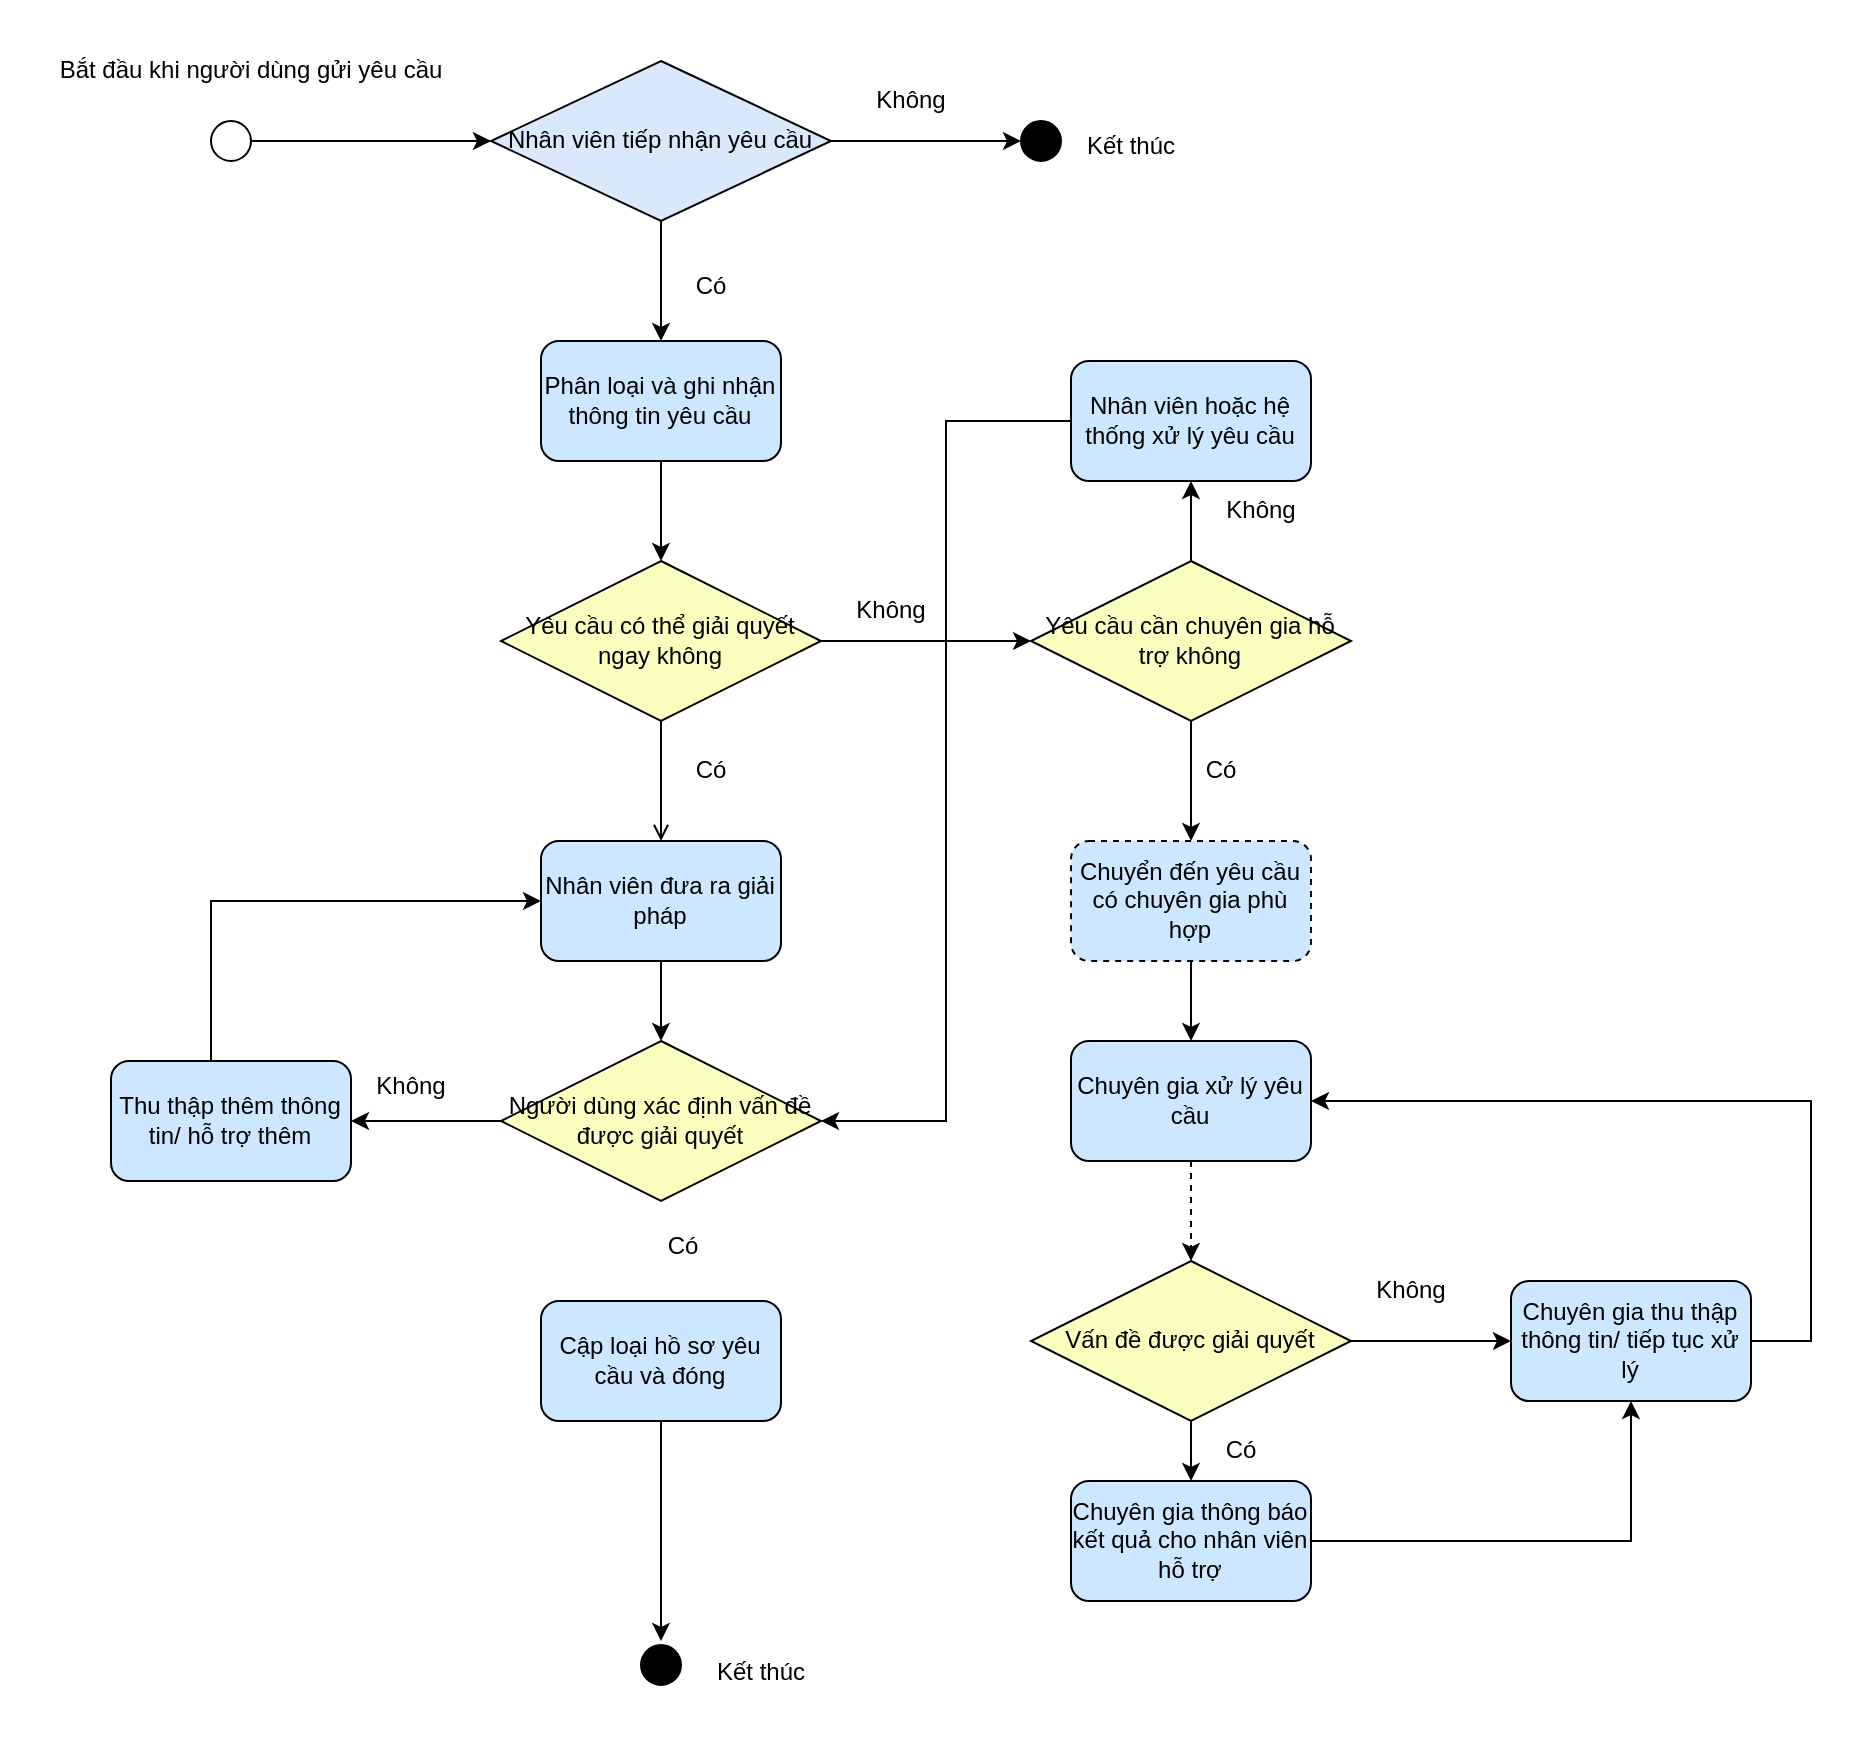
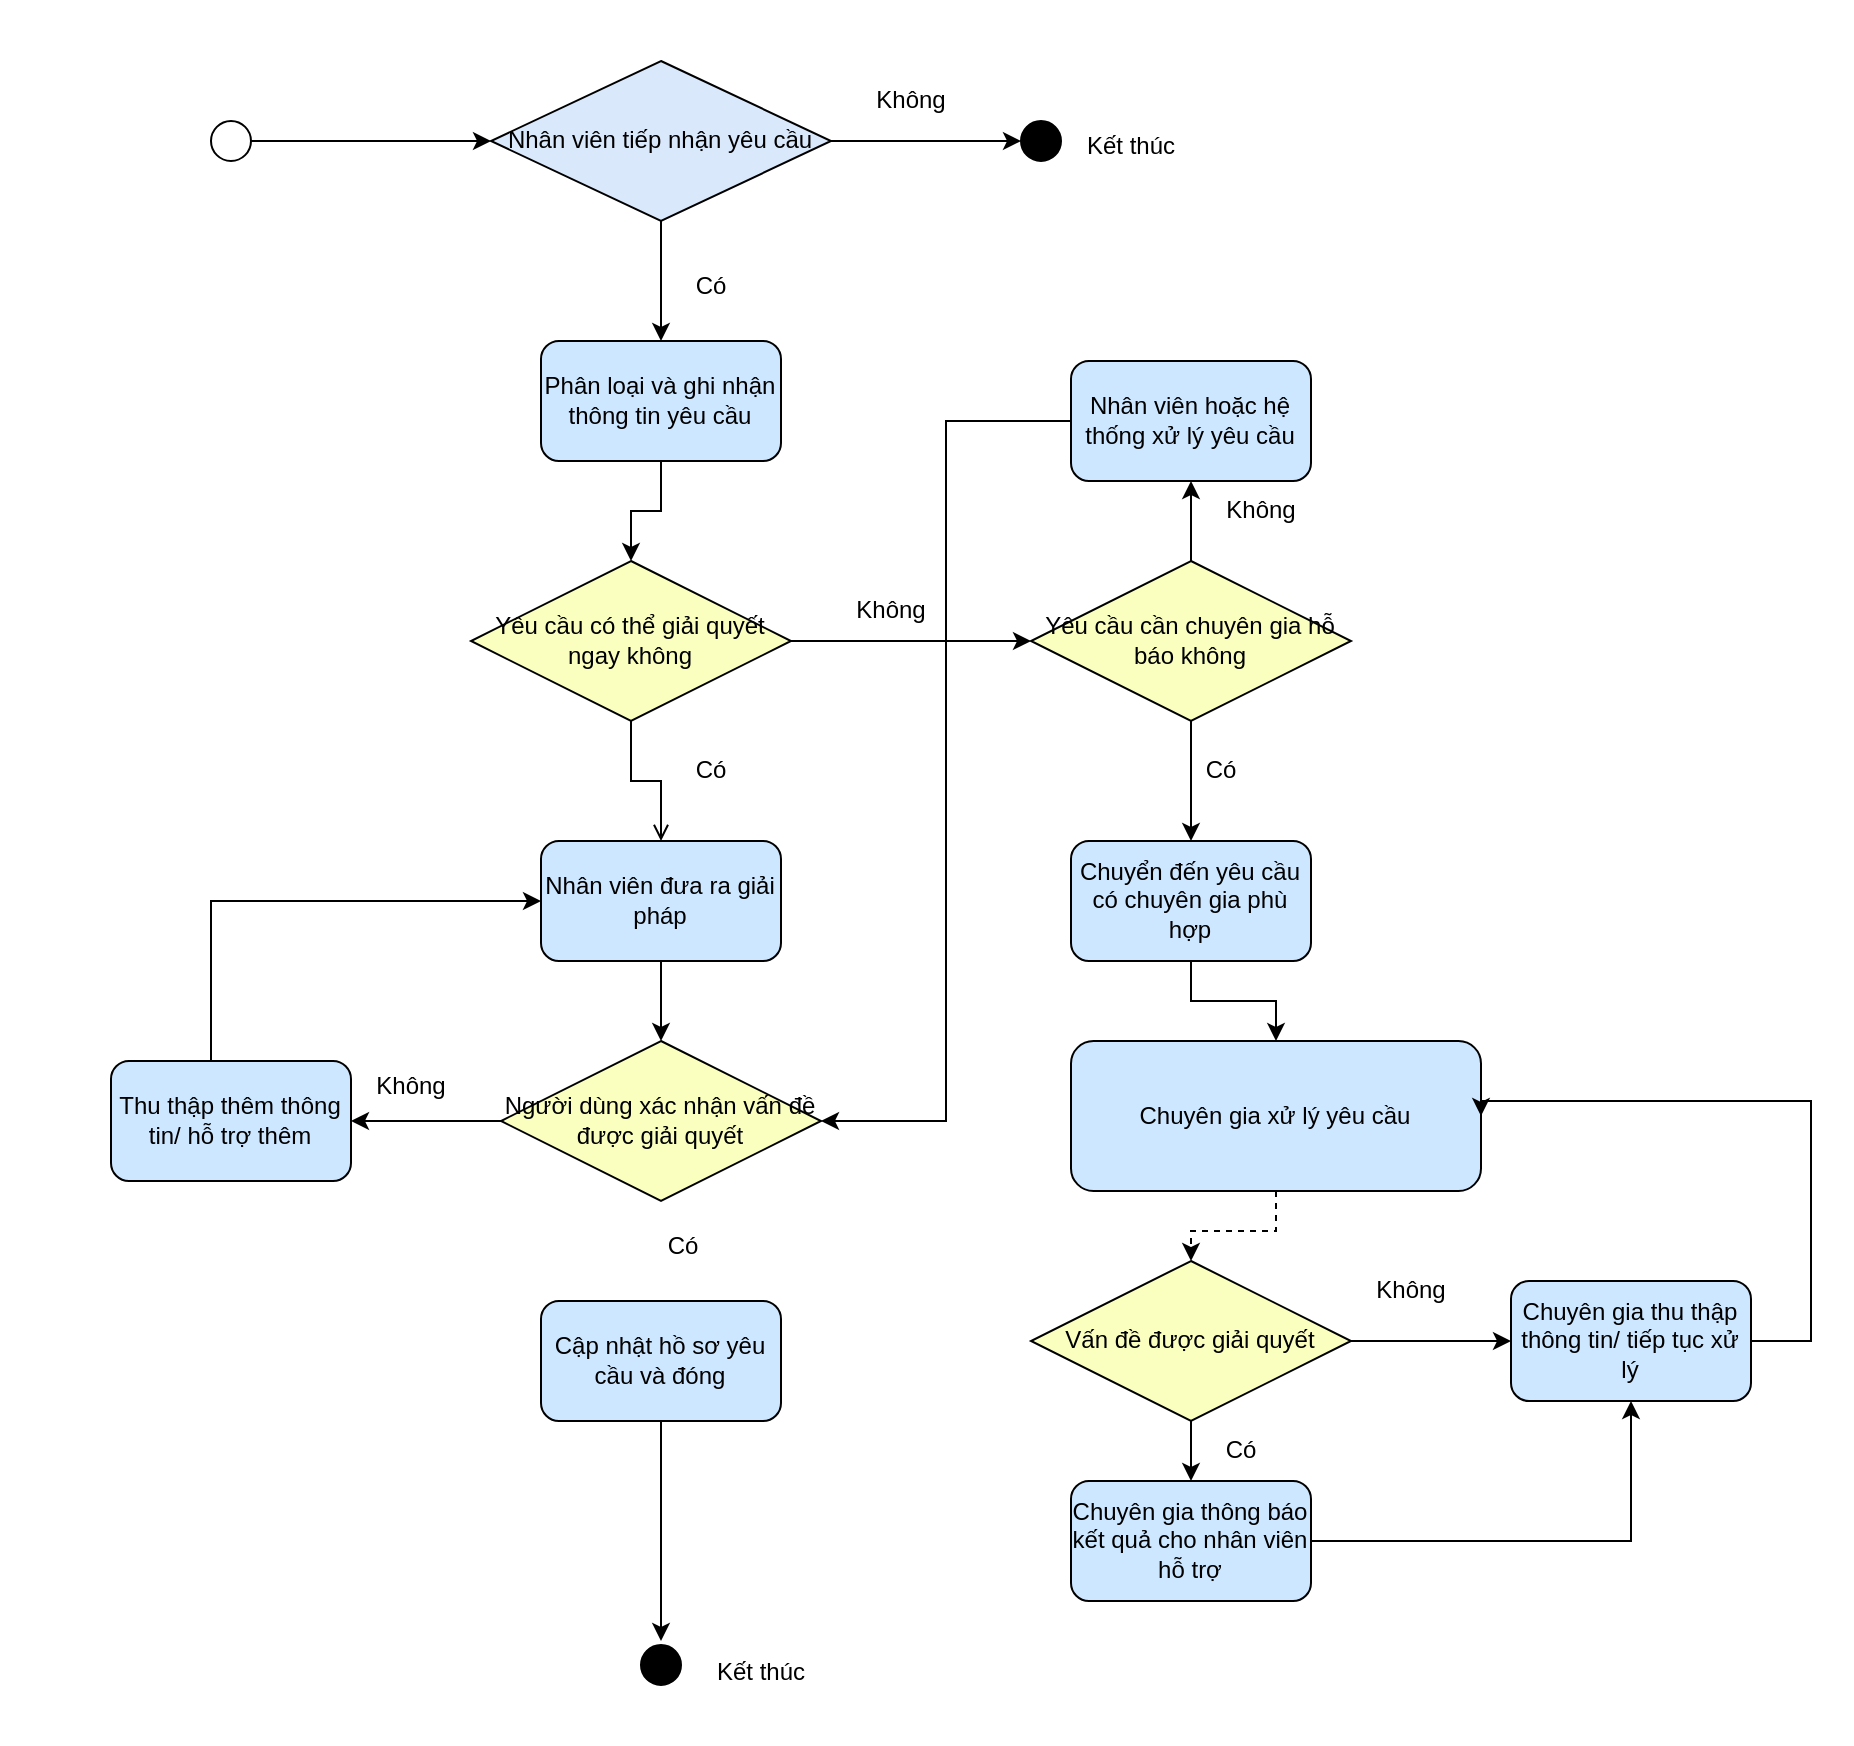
(251, 71) -> none
(661, 641) -> (631, 641)
(1191, 641) -> (1191, 641)
(1191, 901) -> (1191, 901)
(1191, 1101) -> (1276, 1116)
(661, 1121) -> (661, 1121)
(661, 1361) -> (661, 1361)
